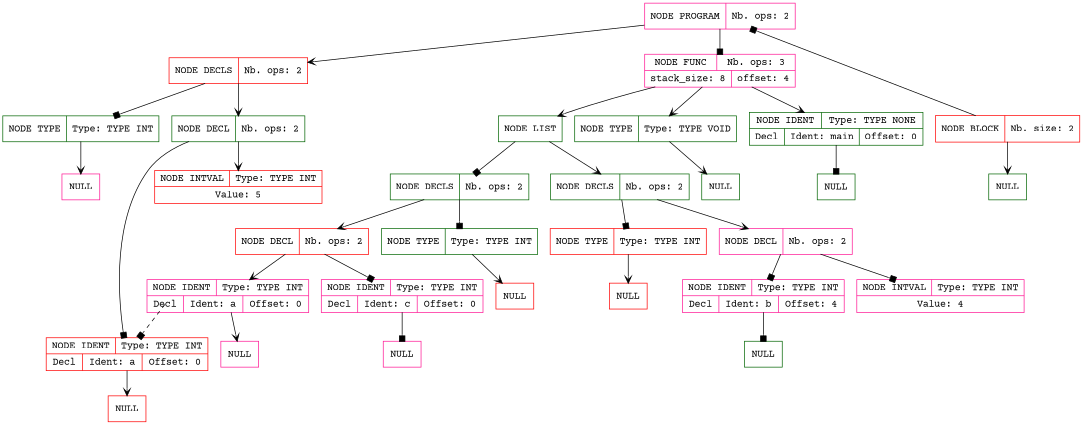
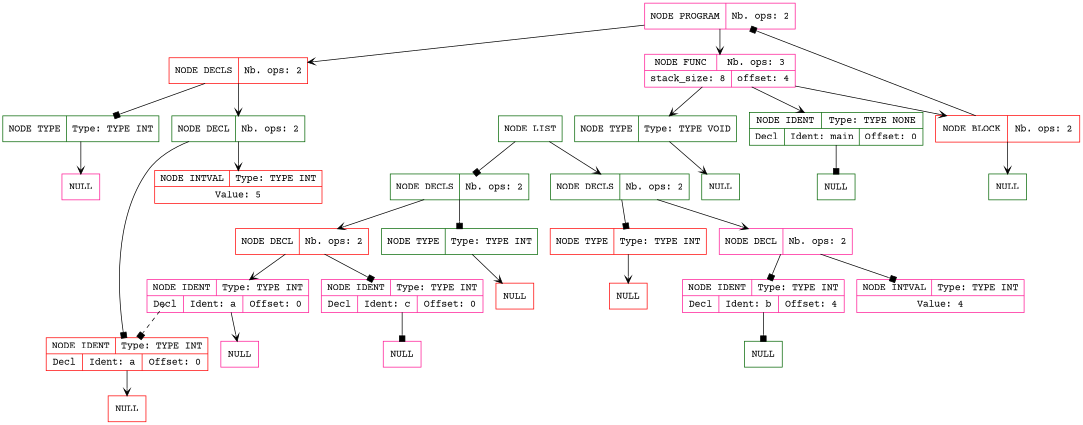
(720, 38) -> (720, 38)
(610, 99) -> (868, 100)
(1042, 128) -> (1044, 128)
